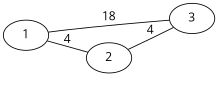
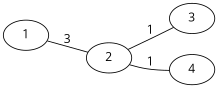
(109, 26) -> none
(151, 31) -> (151, 31)
(68, 40) -> (68, 40)
none -> (192, 70)
